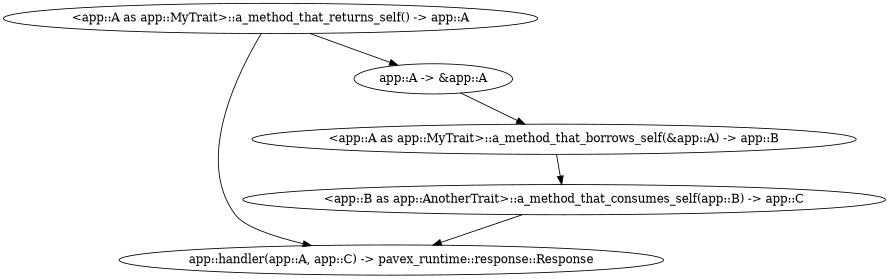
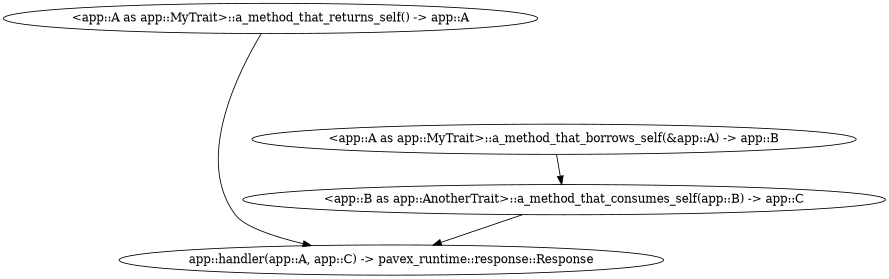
(433, 79) -> none
